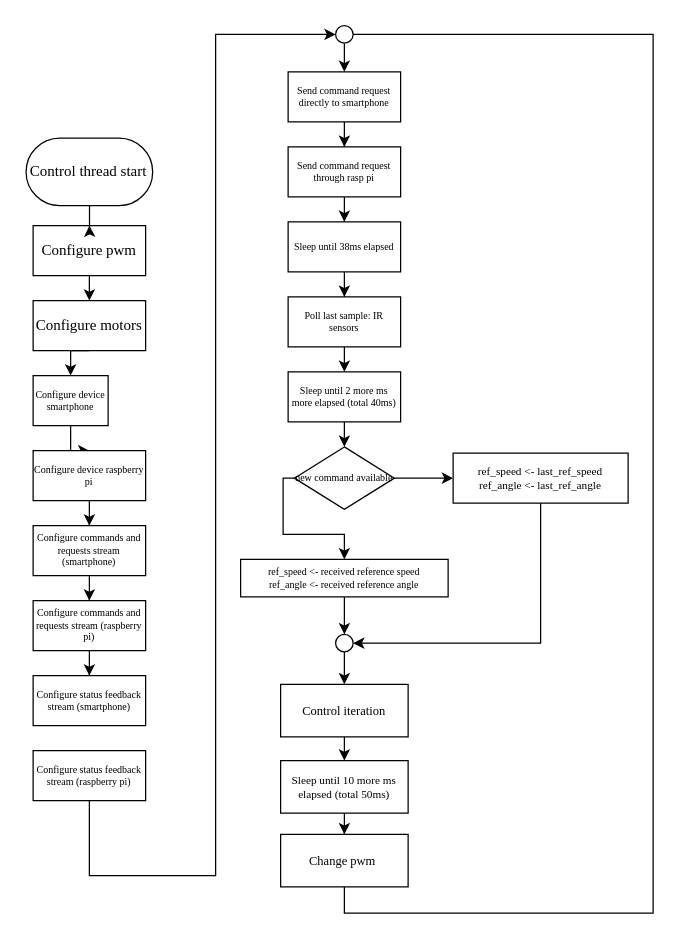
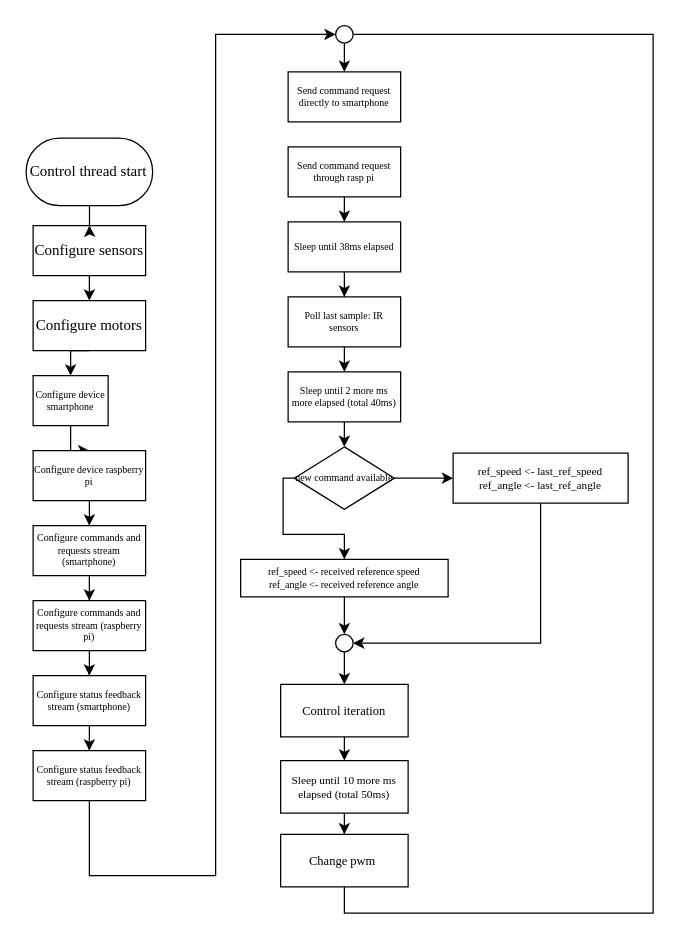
(344, 139) -> none
(89, 251) -> (89, 251)
none -> (89, 743)
